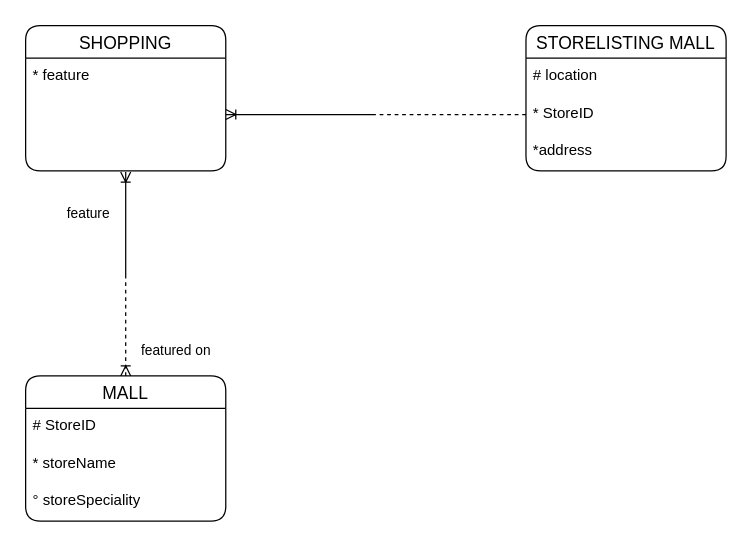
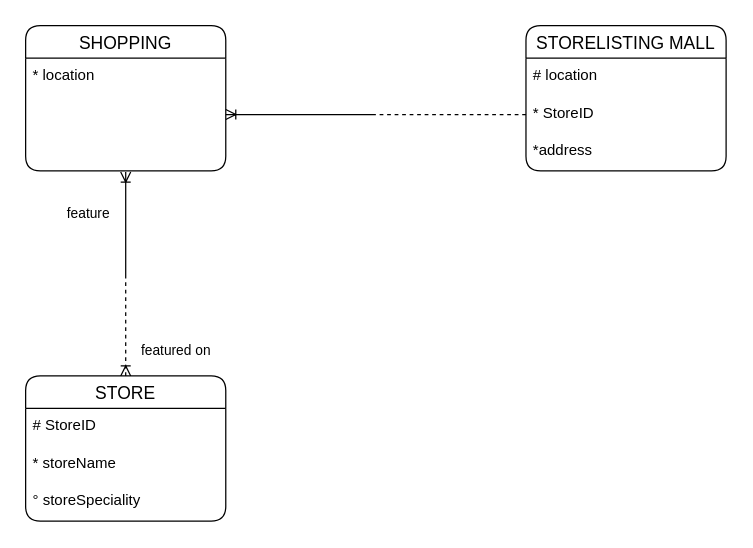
(68, 75) -> (69, 75)
(125, 393) -> (125, 393)
